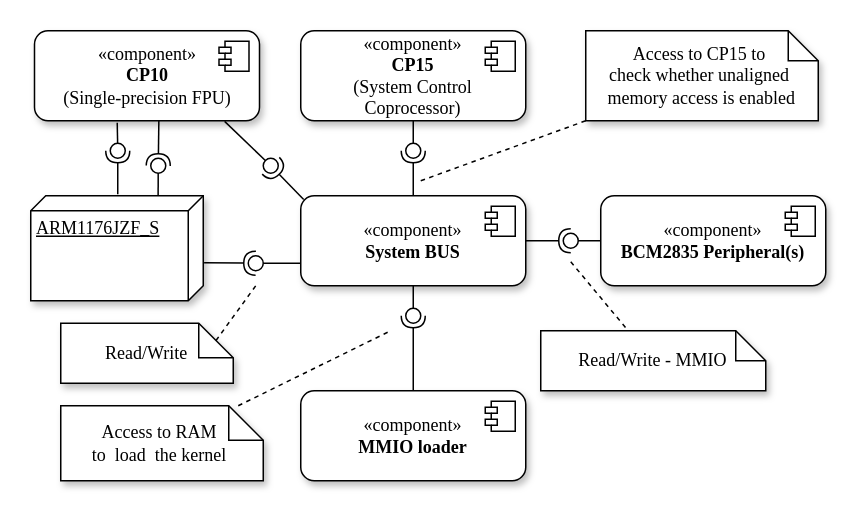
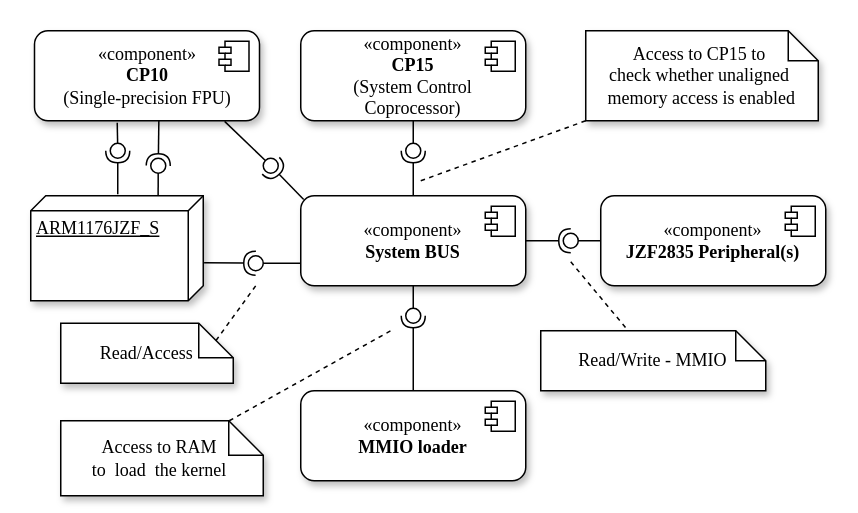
(713, 241) -> (713, 241)
(147, 353) -> (147, 353)
(162, 443) -> (162, 458)
